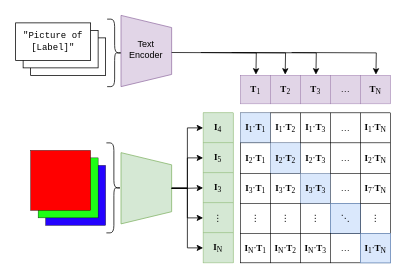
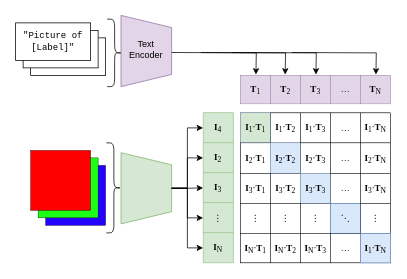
(255, 128) -> (255, 128)
(218, 158) -> (218, 158)
(375, 189) -> (375, 189)
